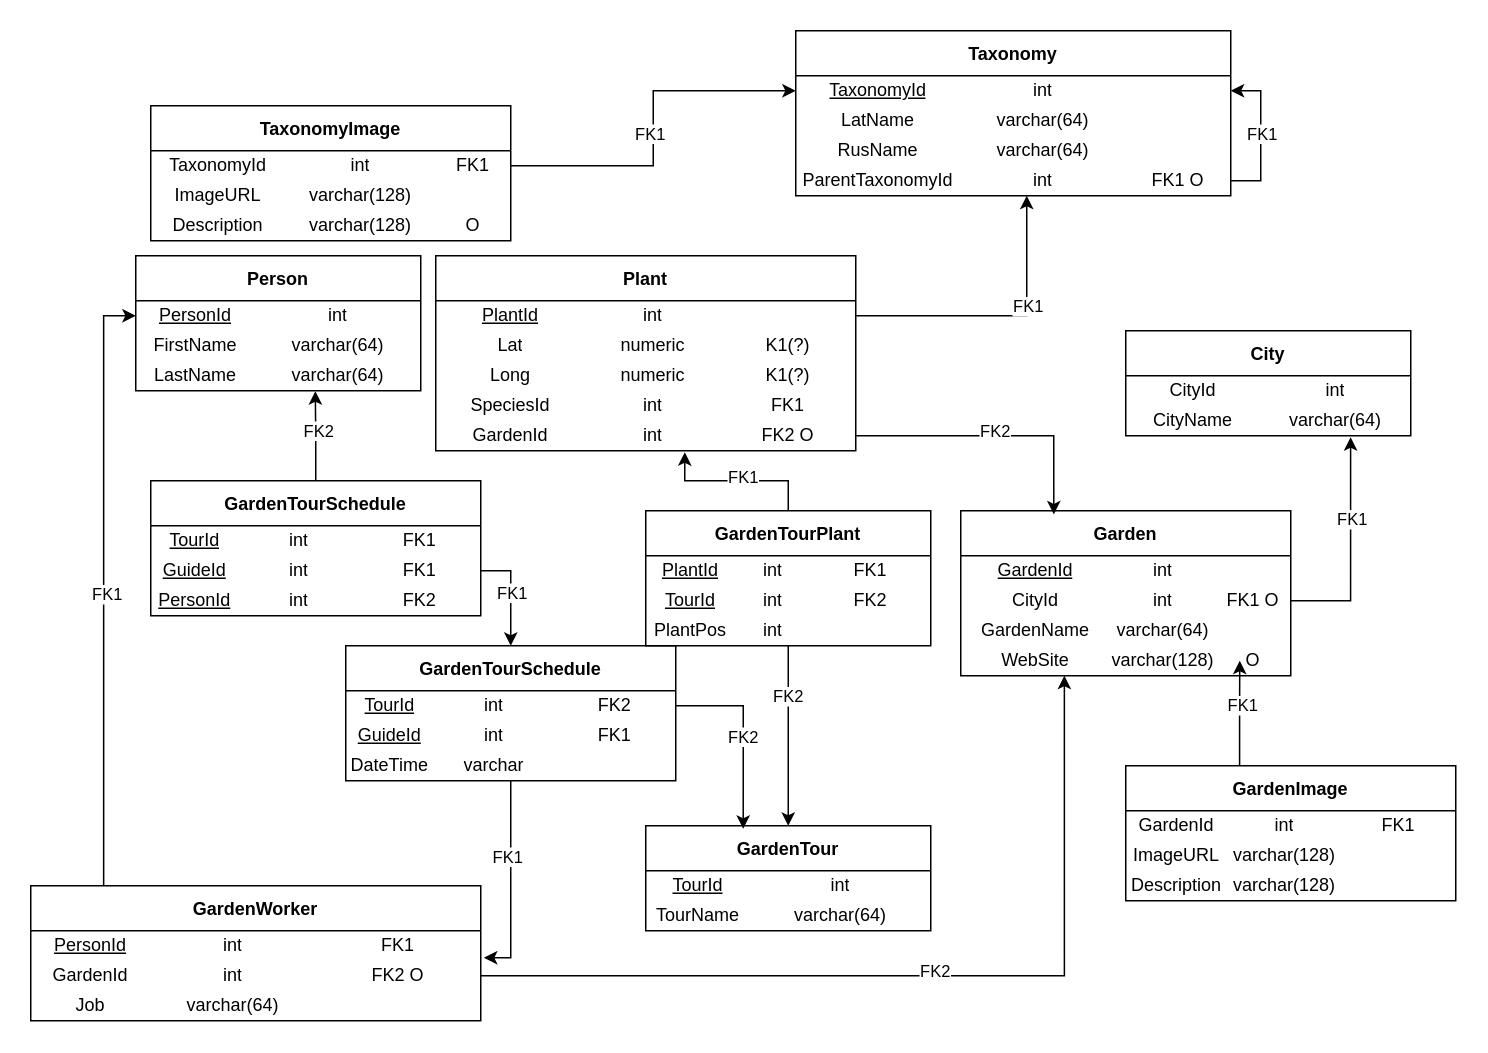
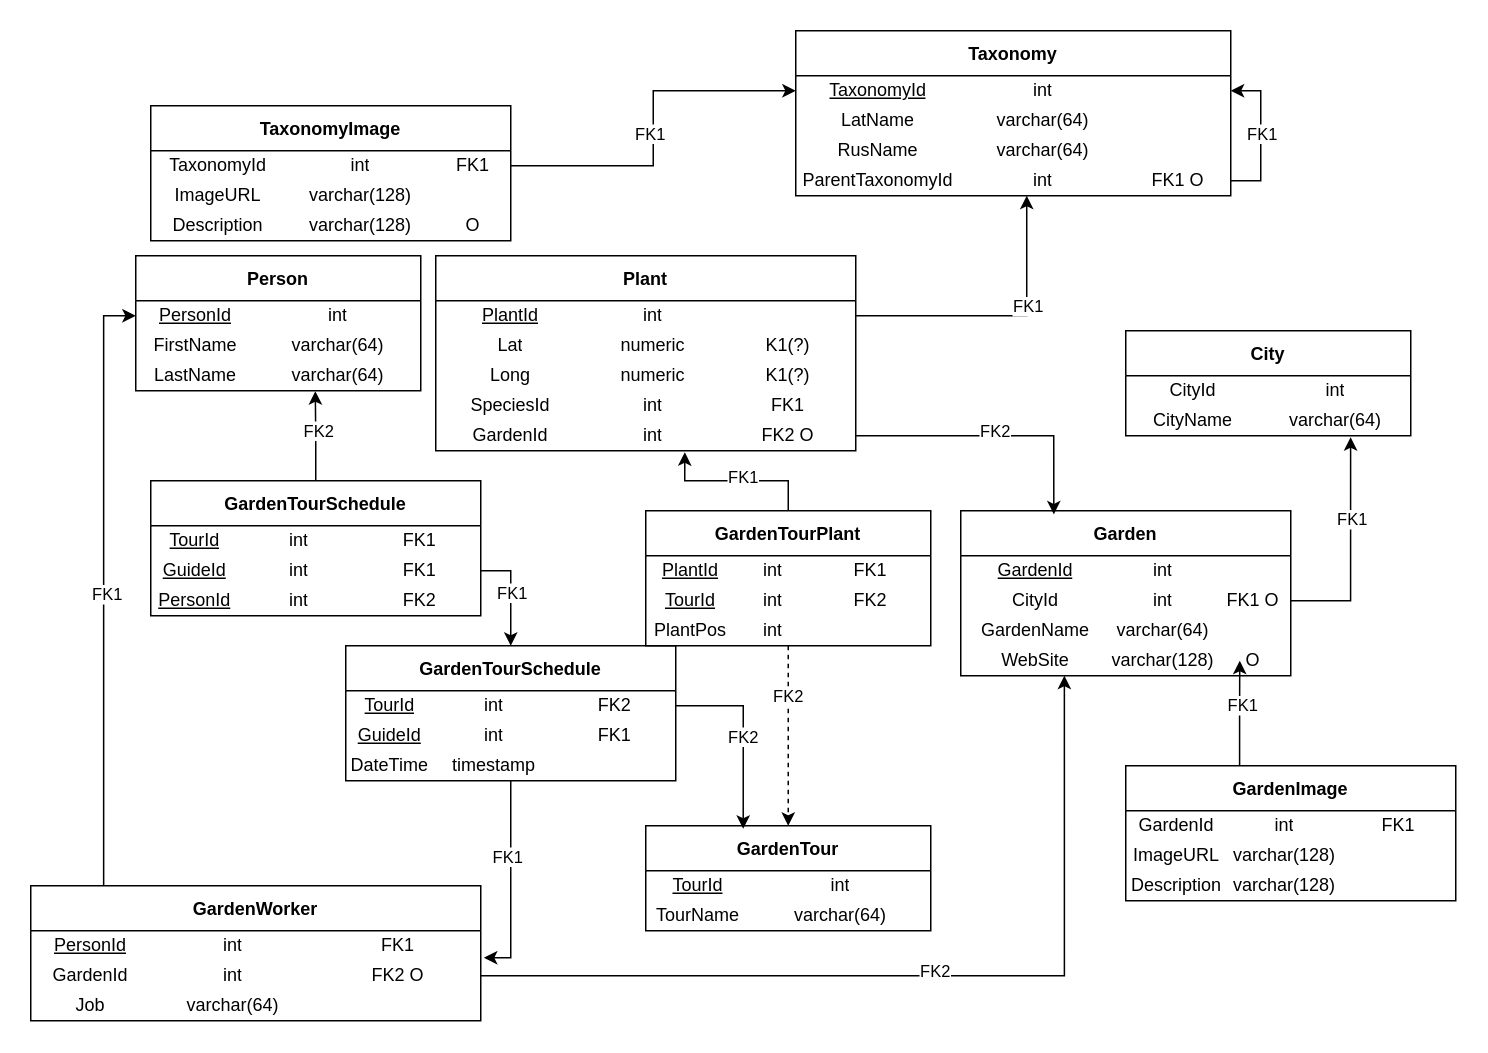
(788, 760) -> (788, 760)
(494, 766) -> (494, 766)
